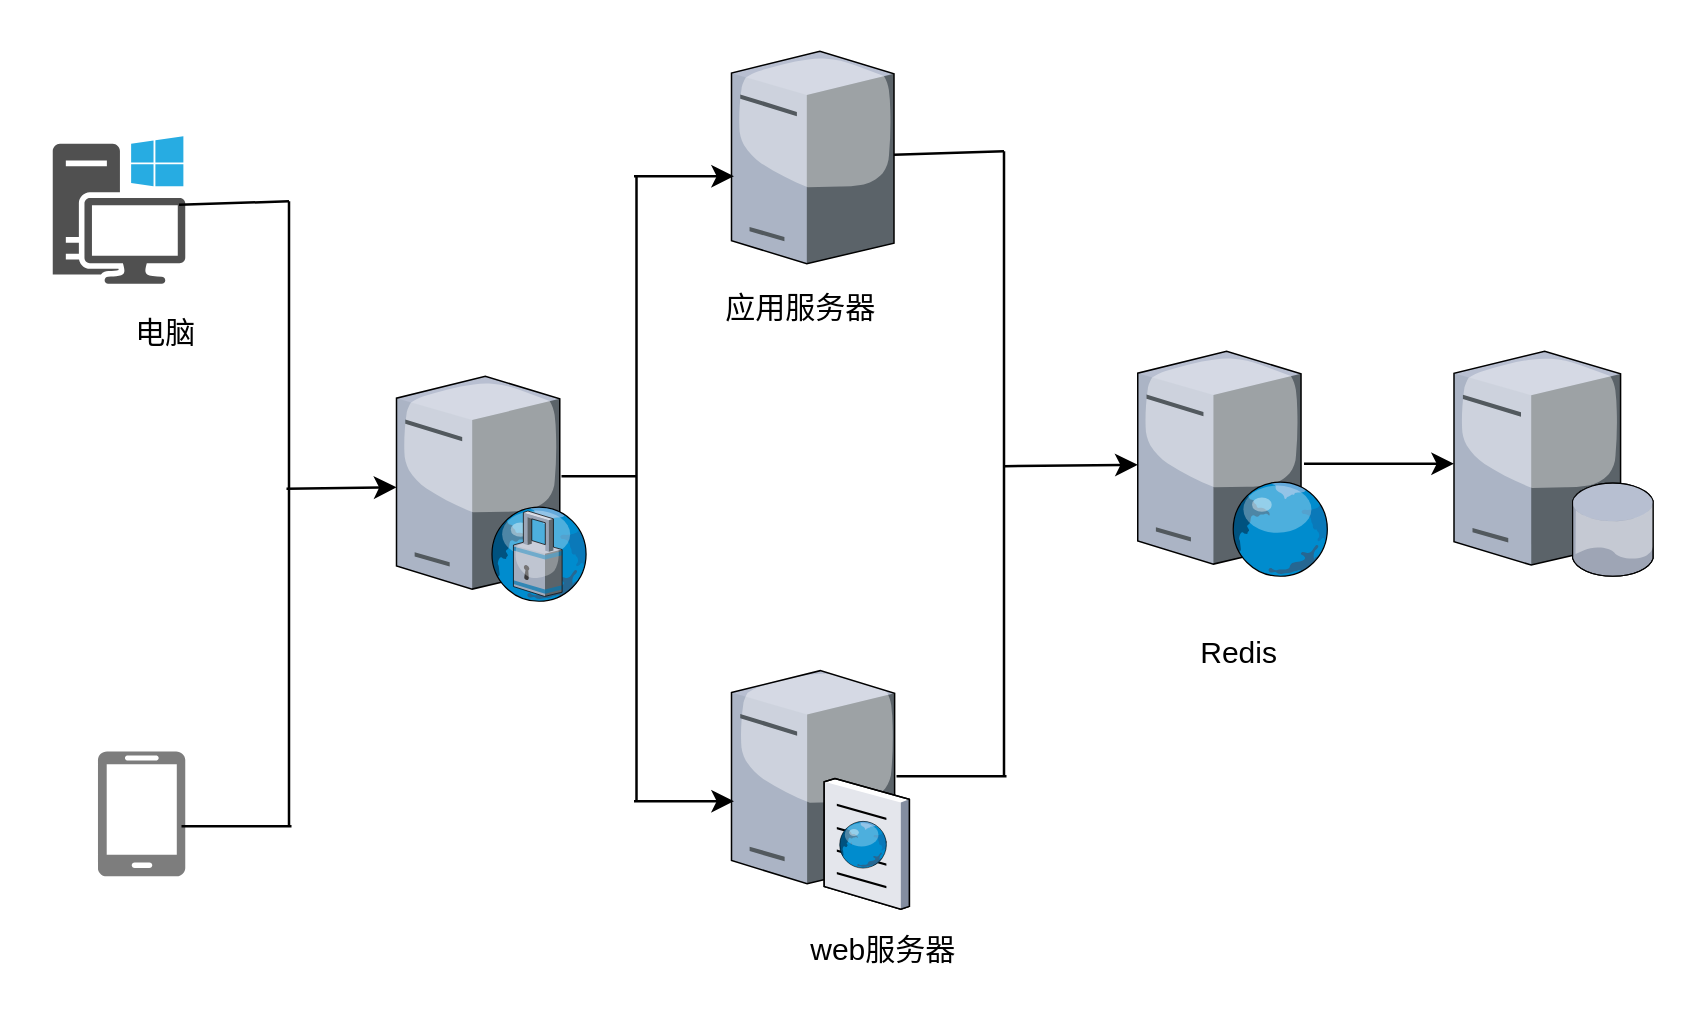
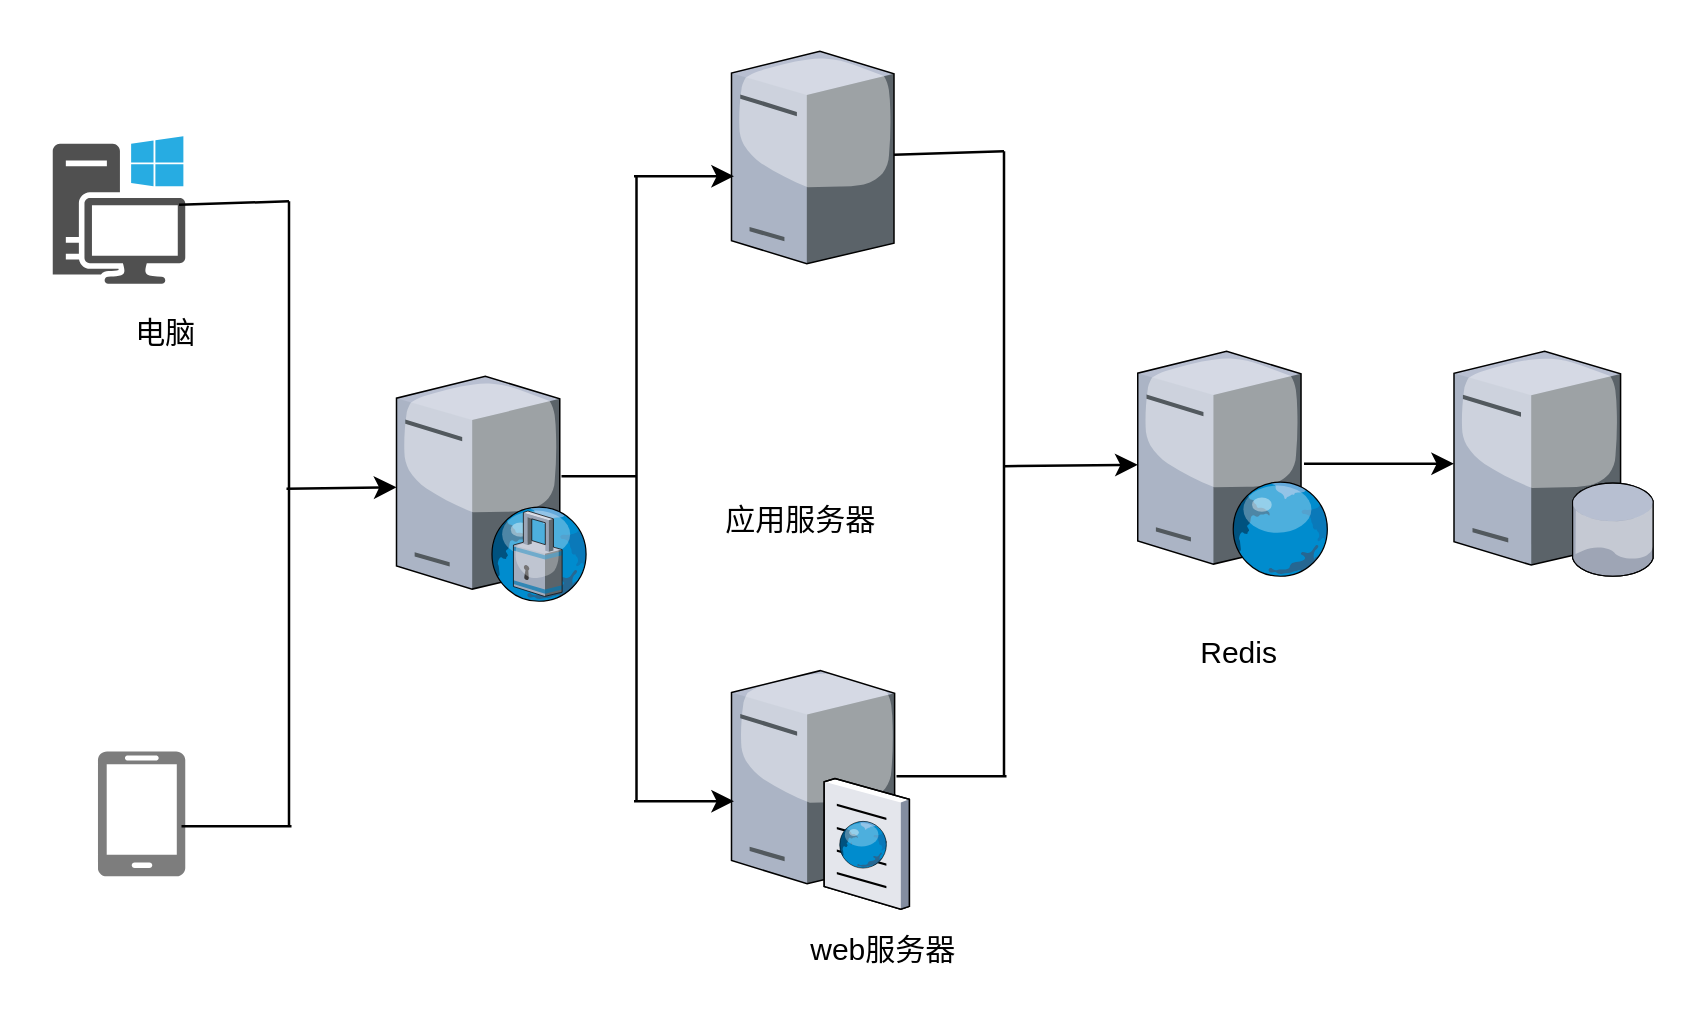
(820, 309) -> (820, 521)
